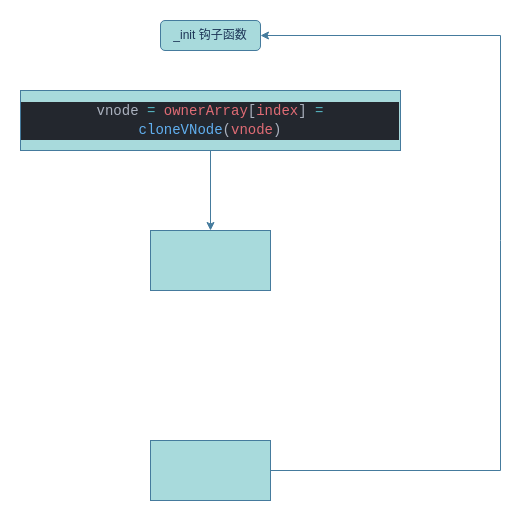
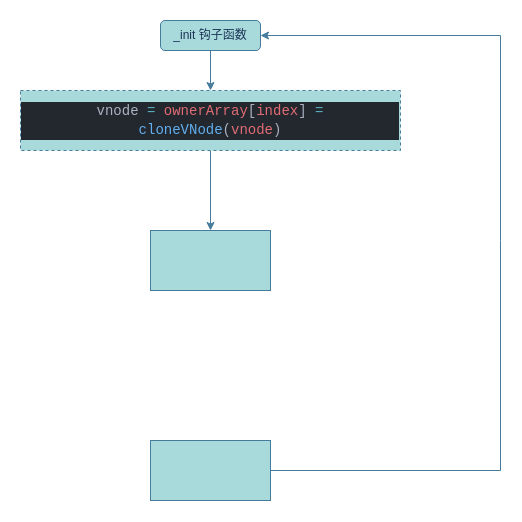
none -> (211, 67)
(211, 121) -> (211, 121)
